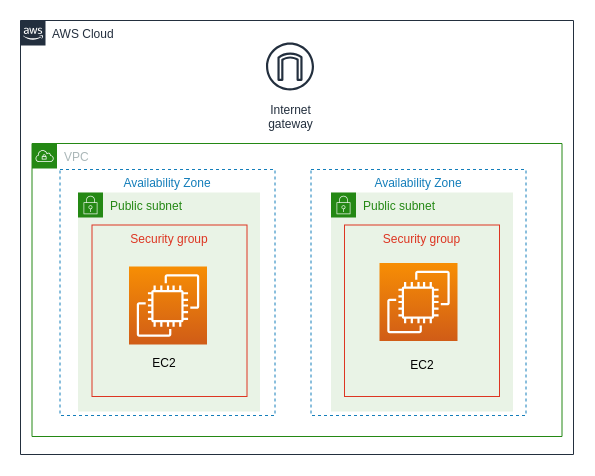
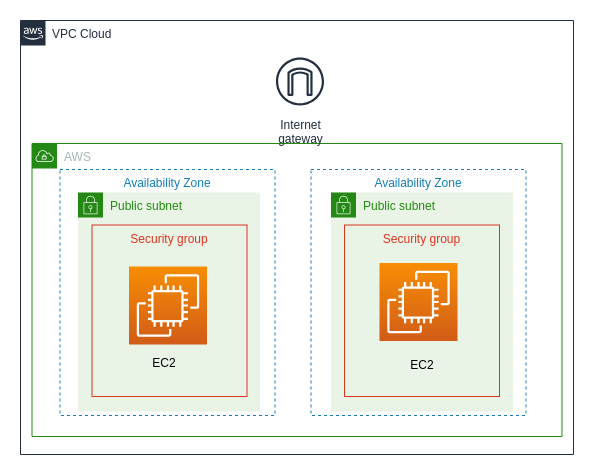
(80, 35) -> (80, 35)
(290, 67) -> (300, 82)
(75, 158) -> (75, 158)
